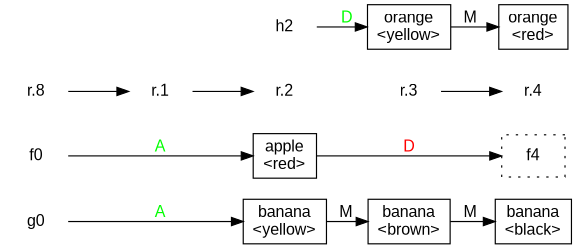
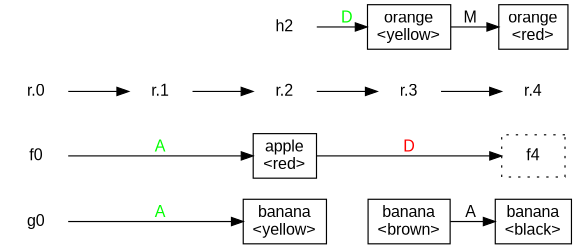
(36, 91) -> (36, 91)
none -> (341, 91)
(471, 213) -> (471, 213)
(341, 222) -> none
